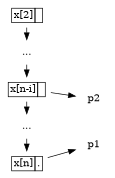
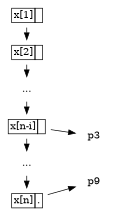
none -> (27, 15)
(94, 99) -> (94, 136)
(94, 145) -> (94, 182)
